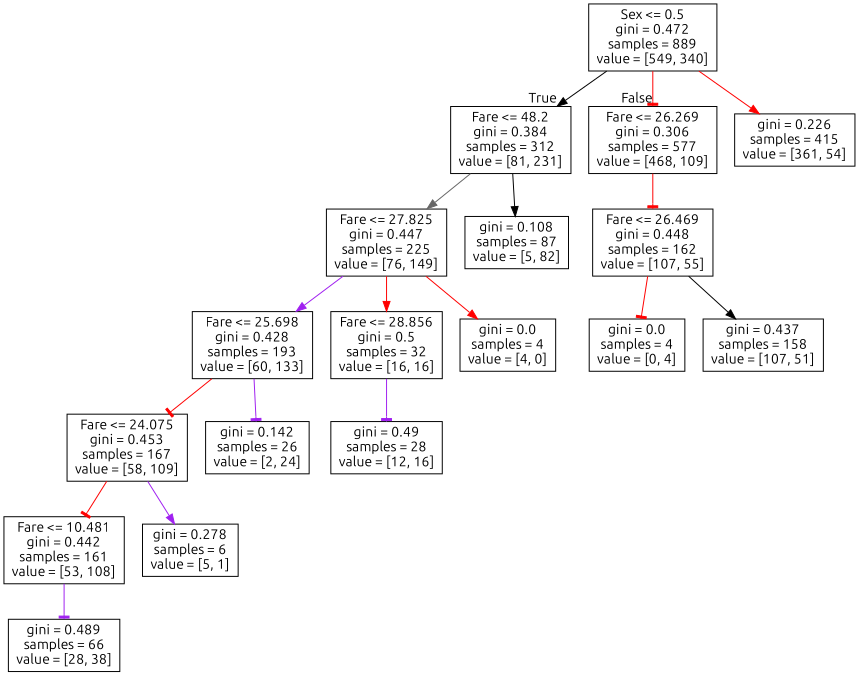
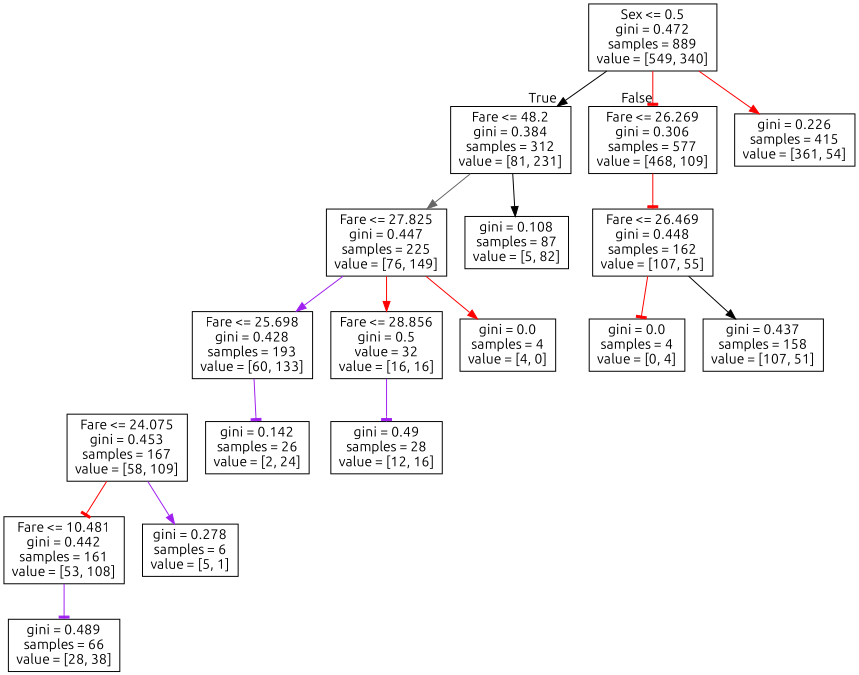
(387, 345) -> (387, 345)
(192, 395) -> none
